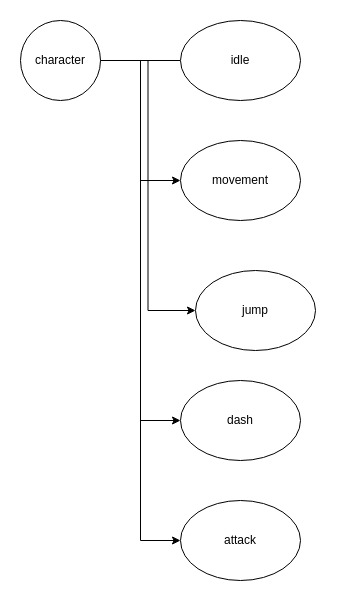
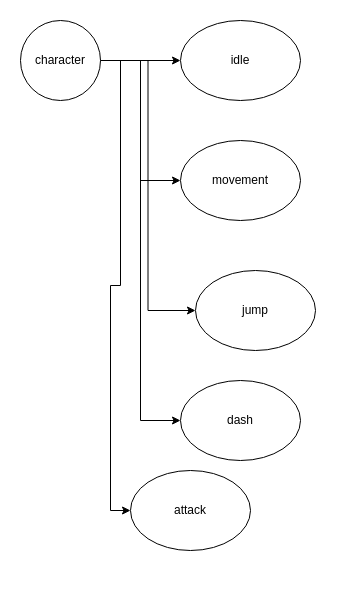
(175, 61) -> (172, 61)
(241, 541) -> (191, 511)
